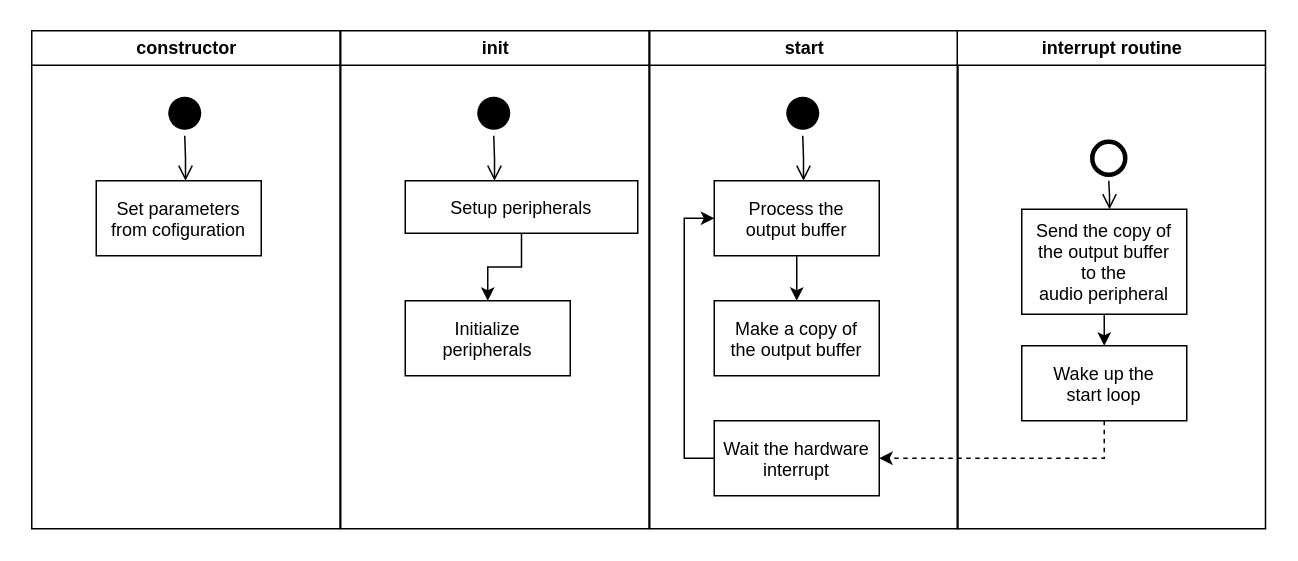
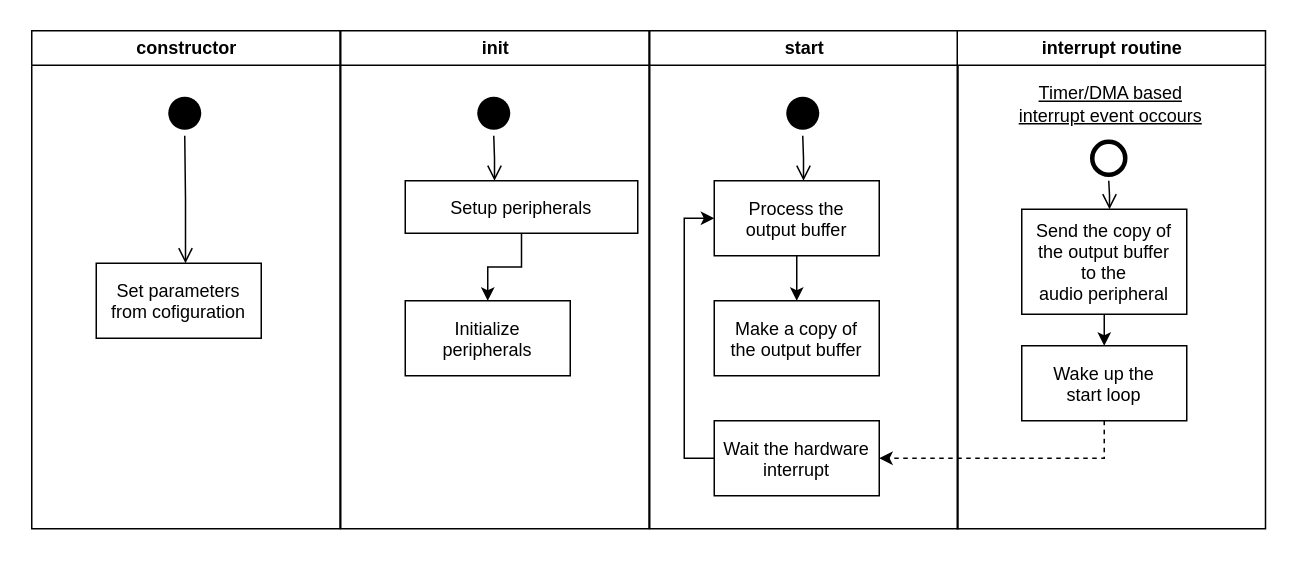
none -> (1110, 104)
(179, 218) -> (179, 301)
